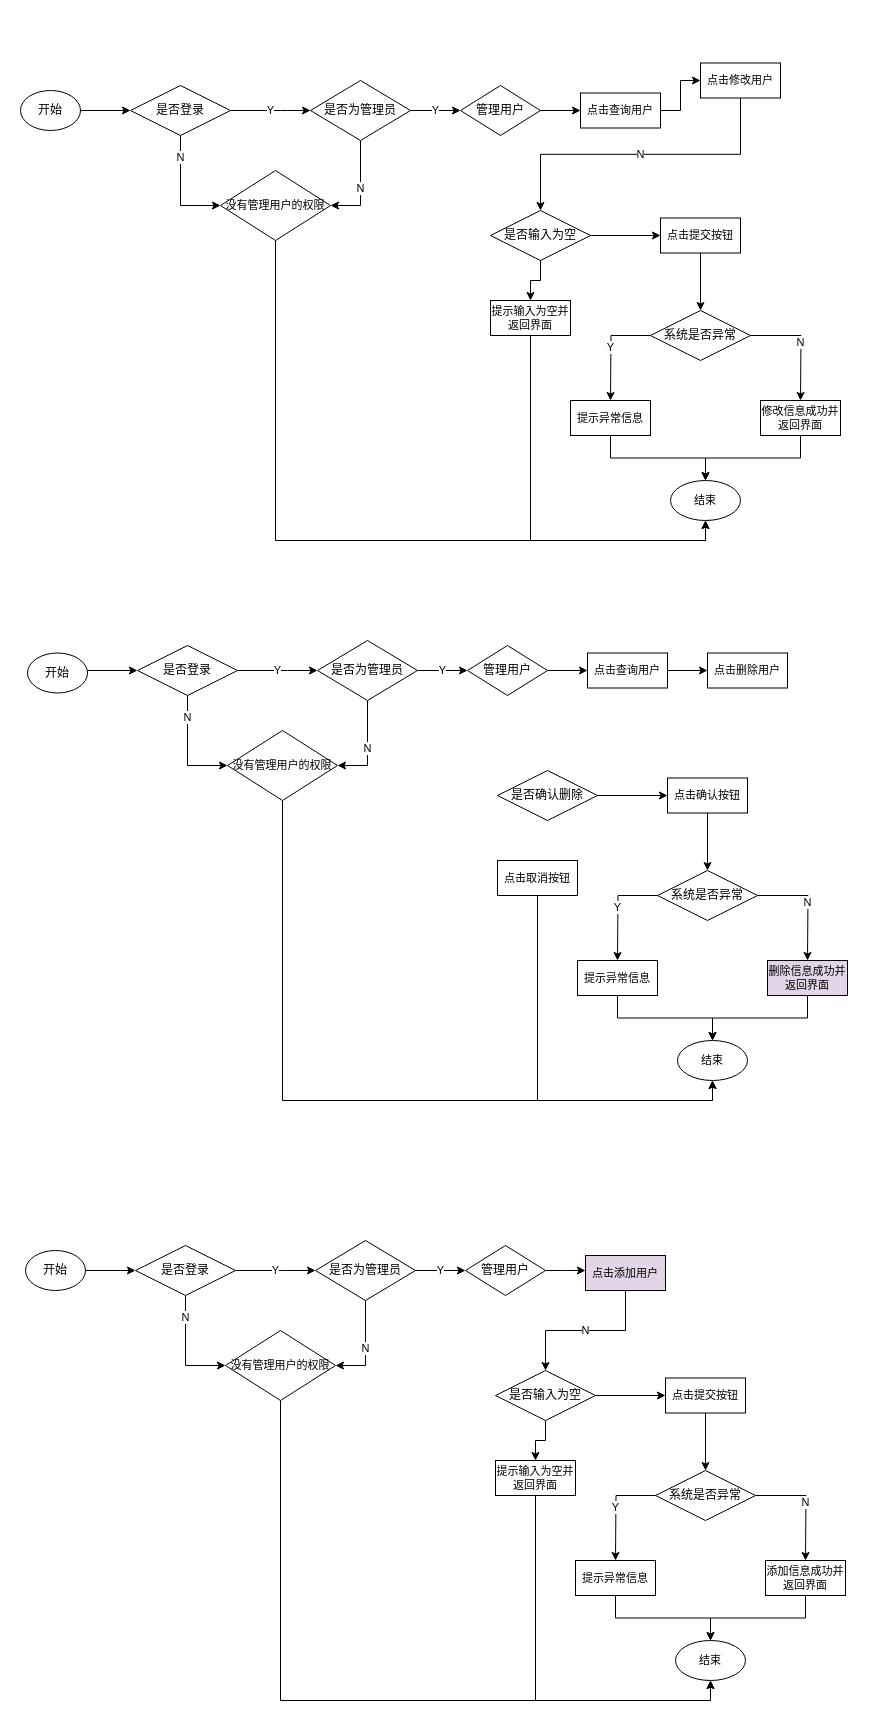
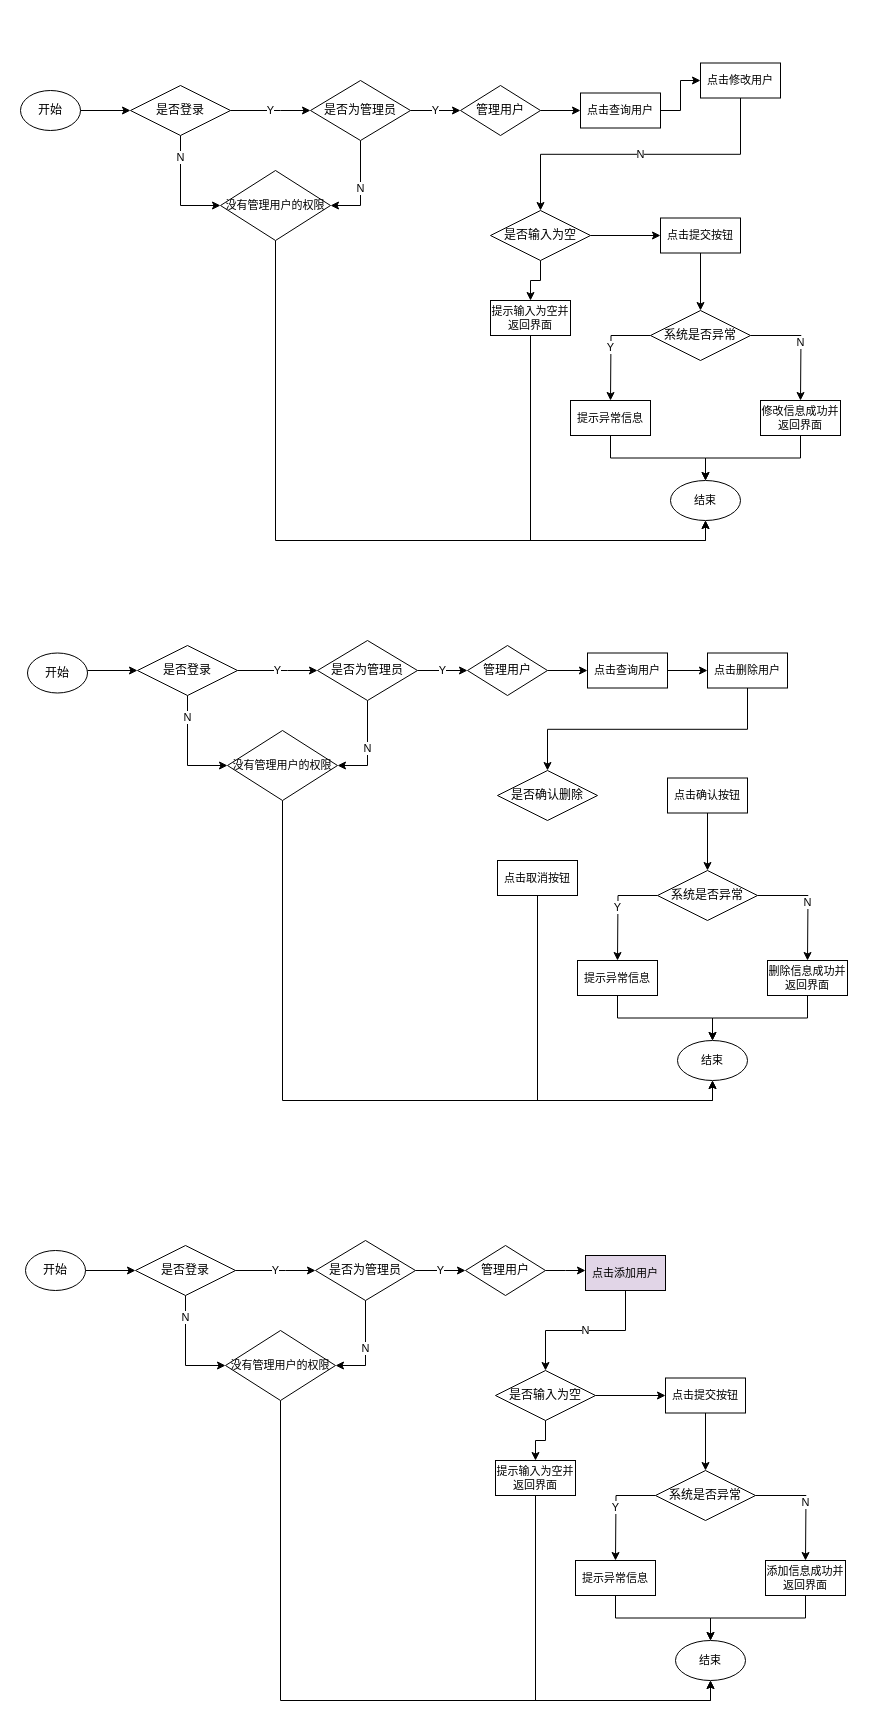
none -> (652, 729)
(629, 796) -> none
(808, 978) -> (808, 978)
